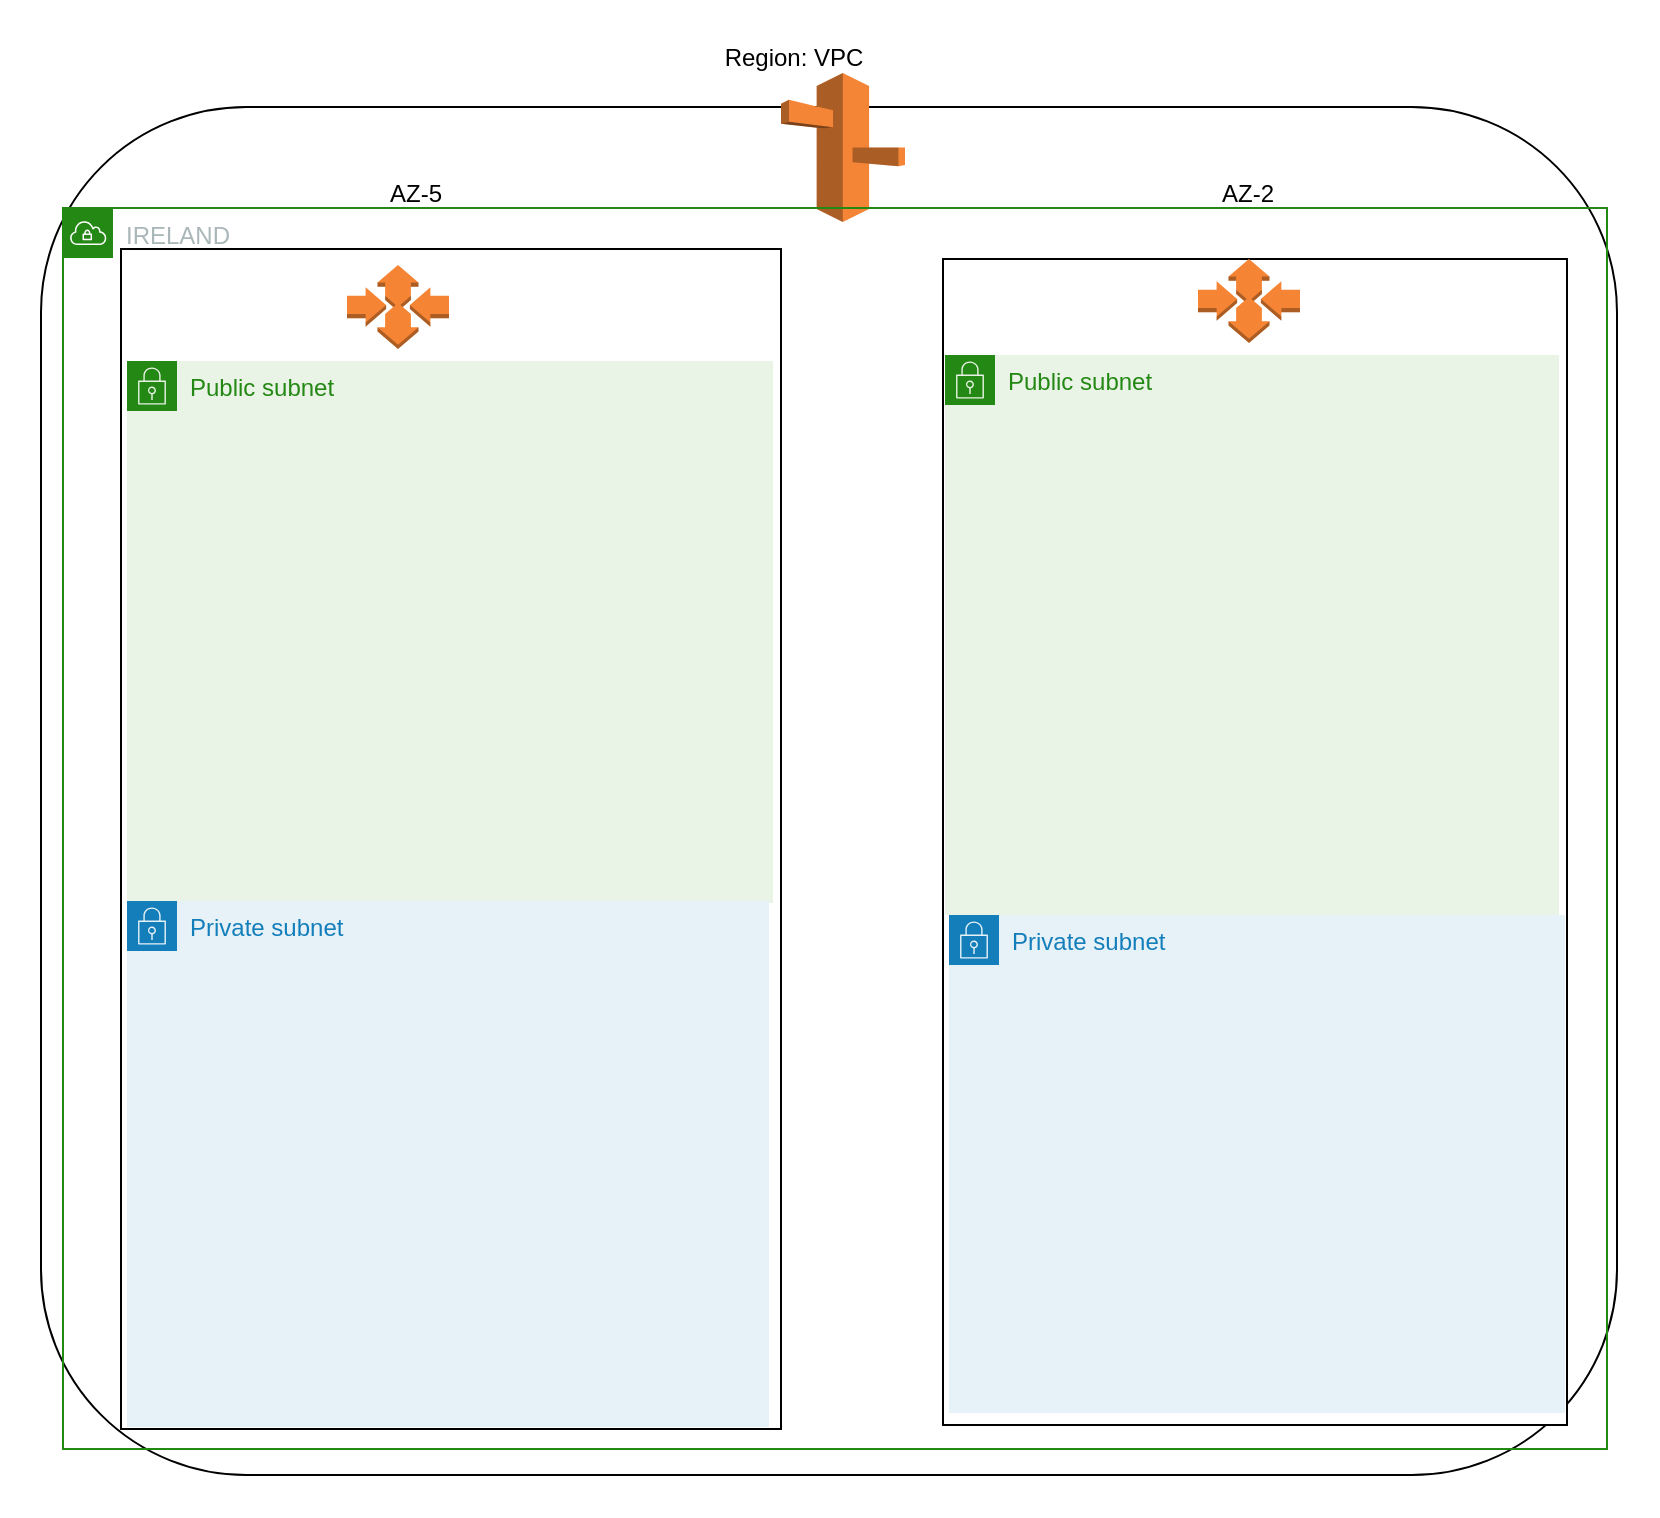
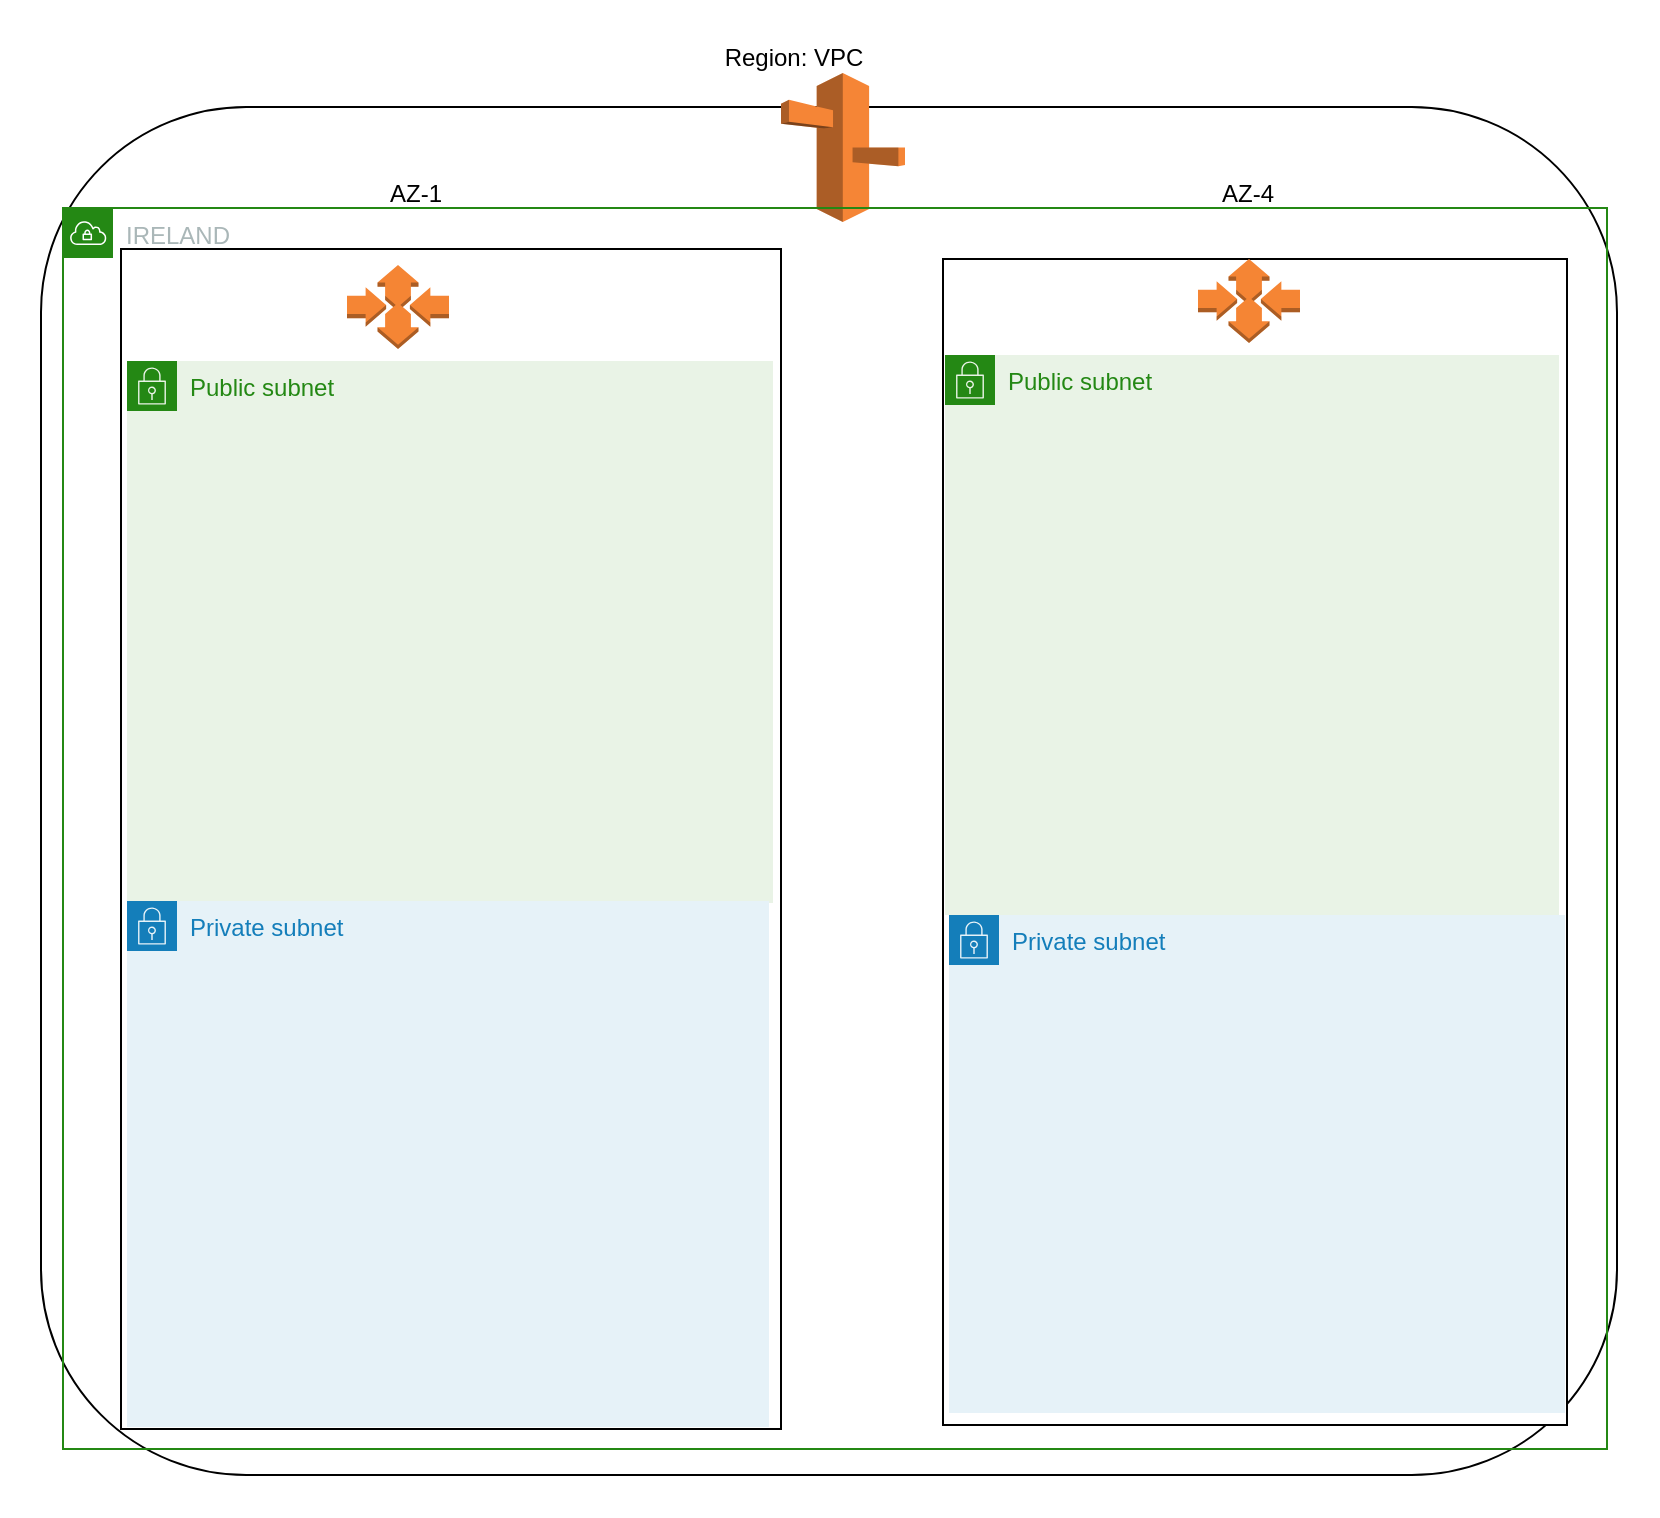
(417, 195) -> (417, 195)
(1249, 195) -> (1249, 195)
